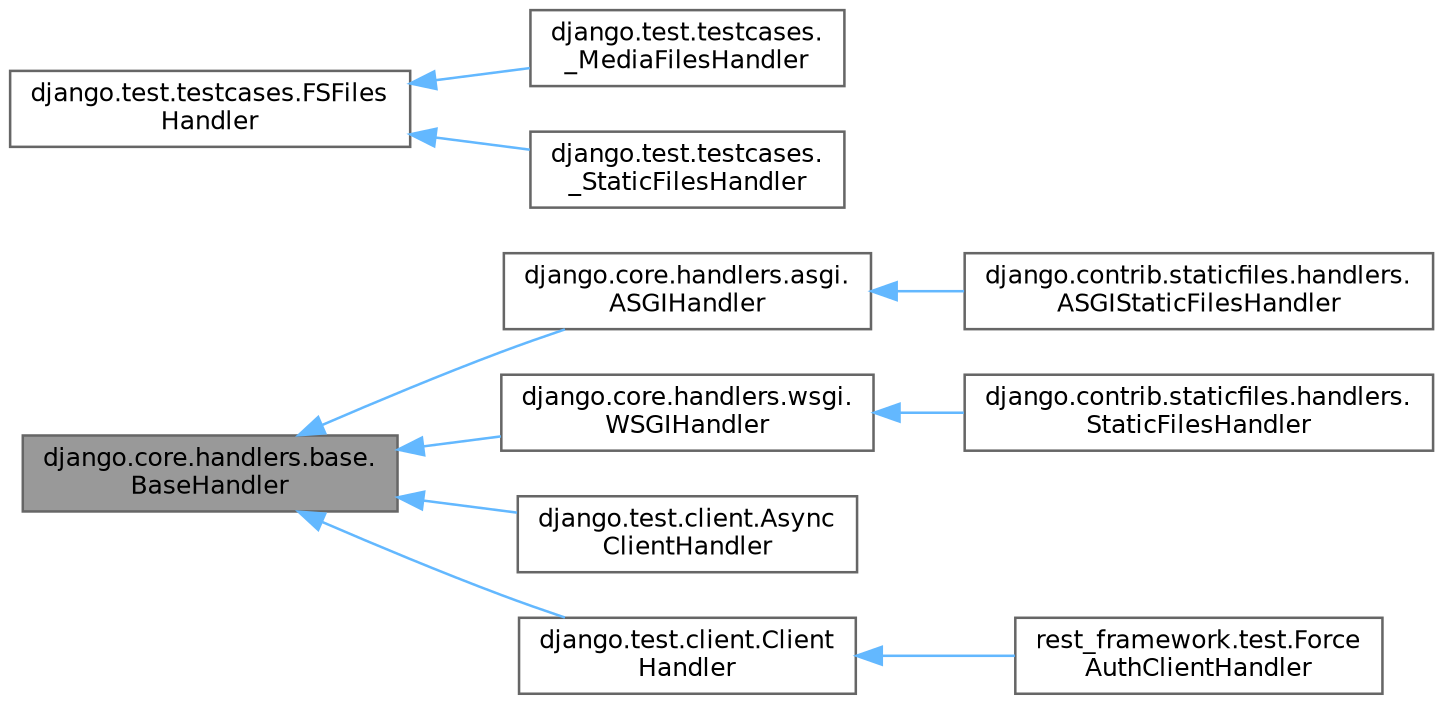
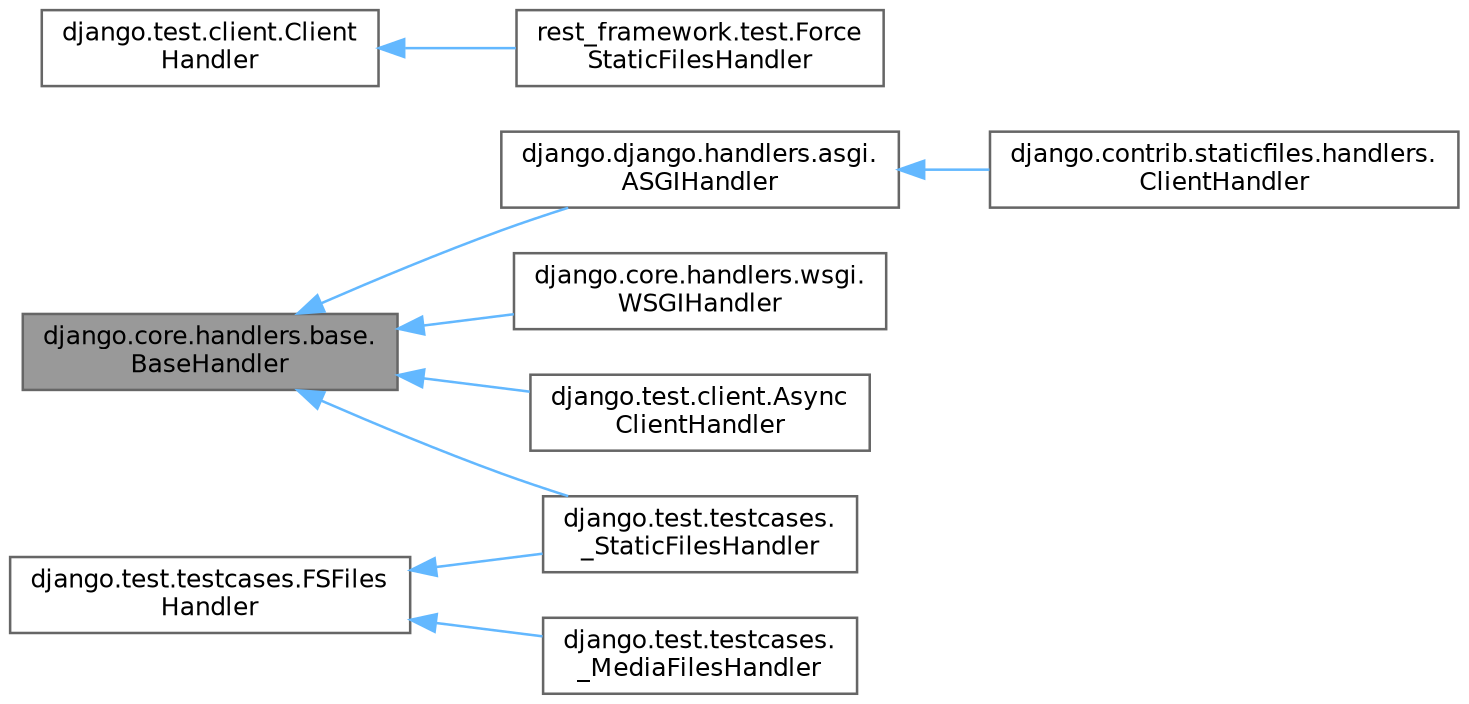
(687, 291) -> (700, 170)
(1199, 291) -> (1224, 170)
(1199, 413) -> none
(443, 572) -> (444, 451)
(1199, 656) -> (700, 48)
